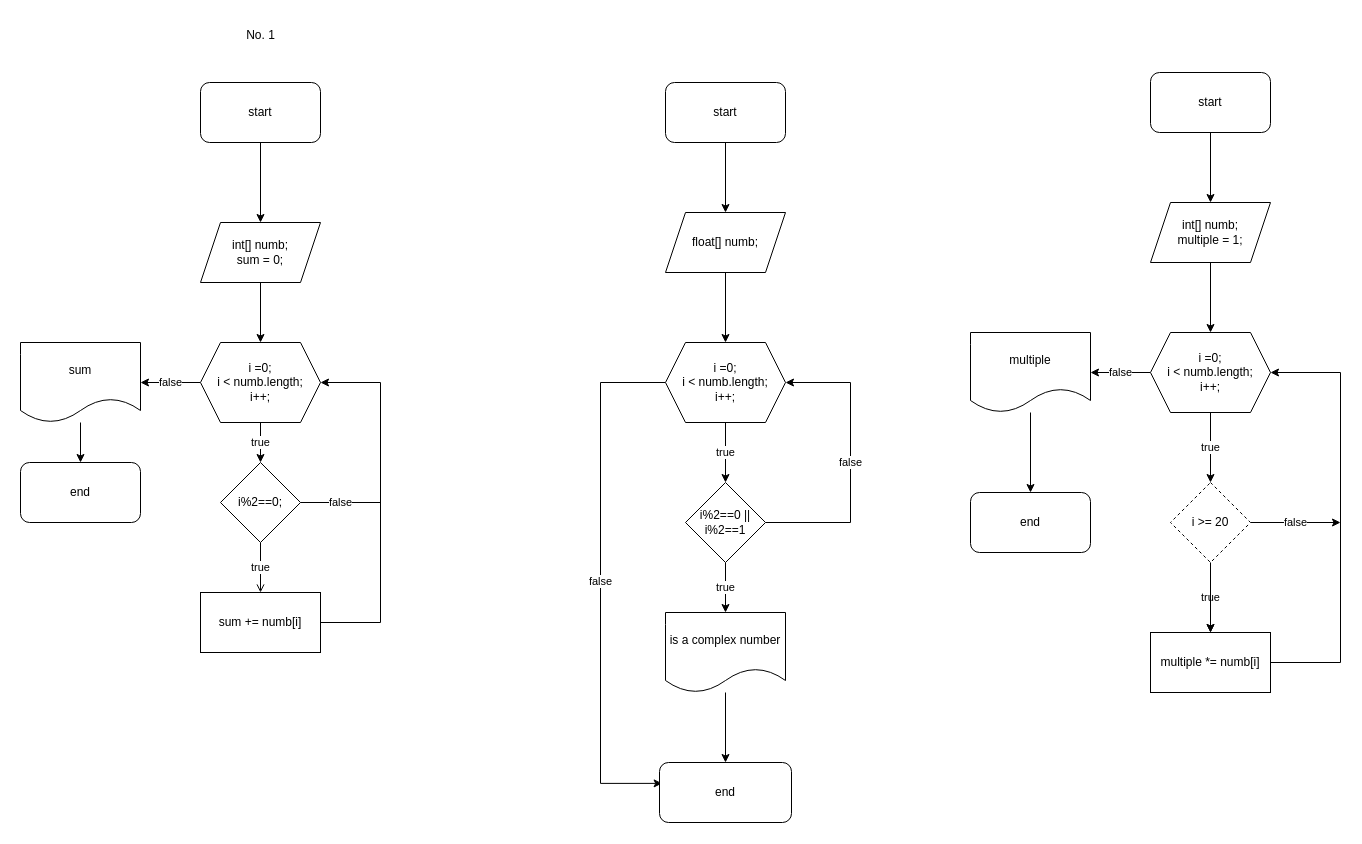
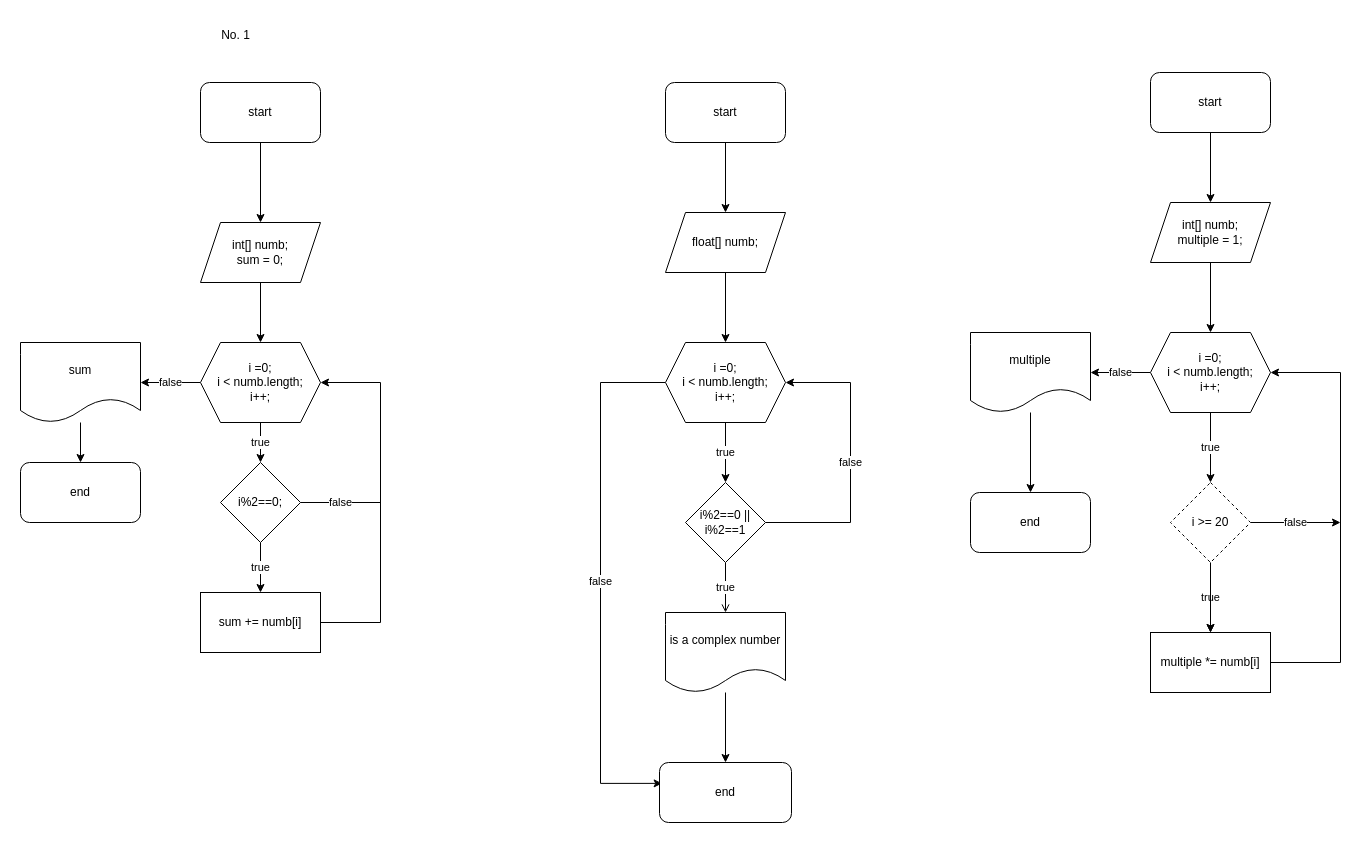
(261, 36) -> (236, 36)
(261, 586) -> (261, 584)
(726, 604) -> (726, 605)
